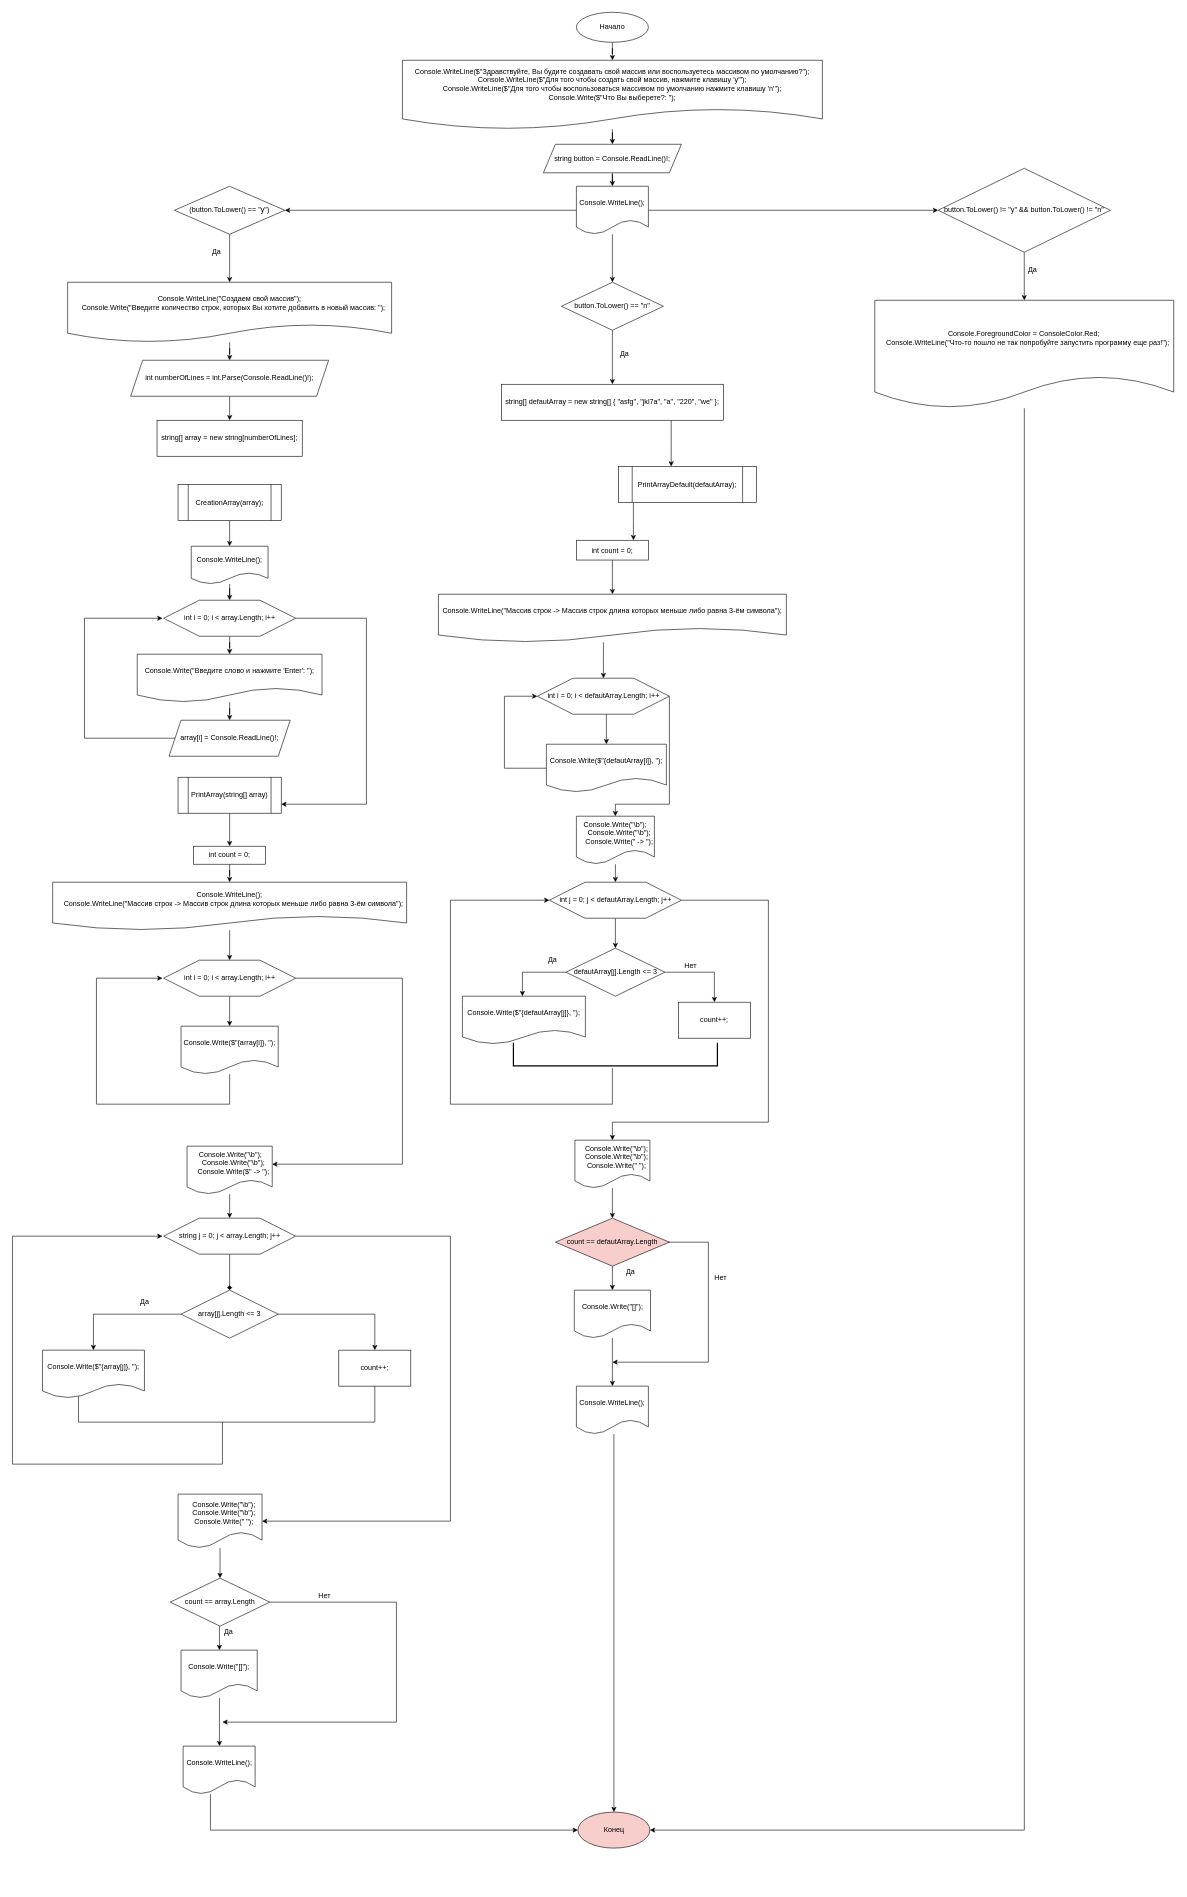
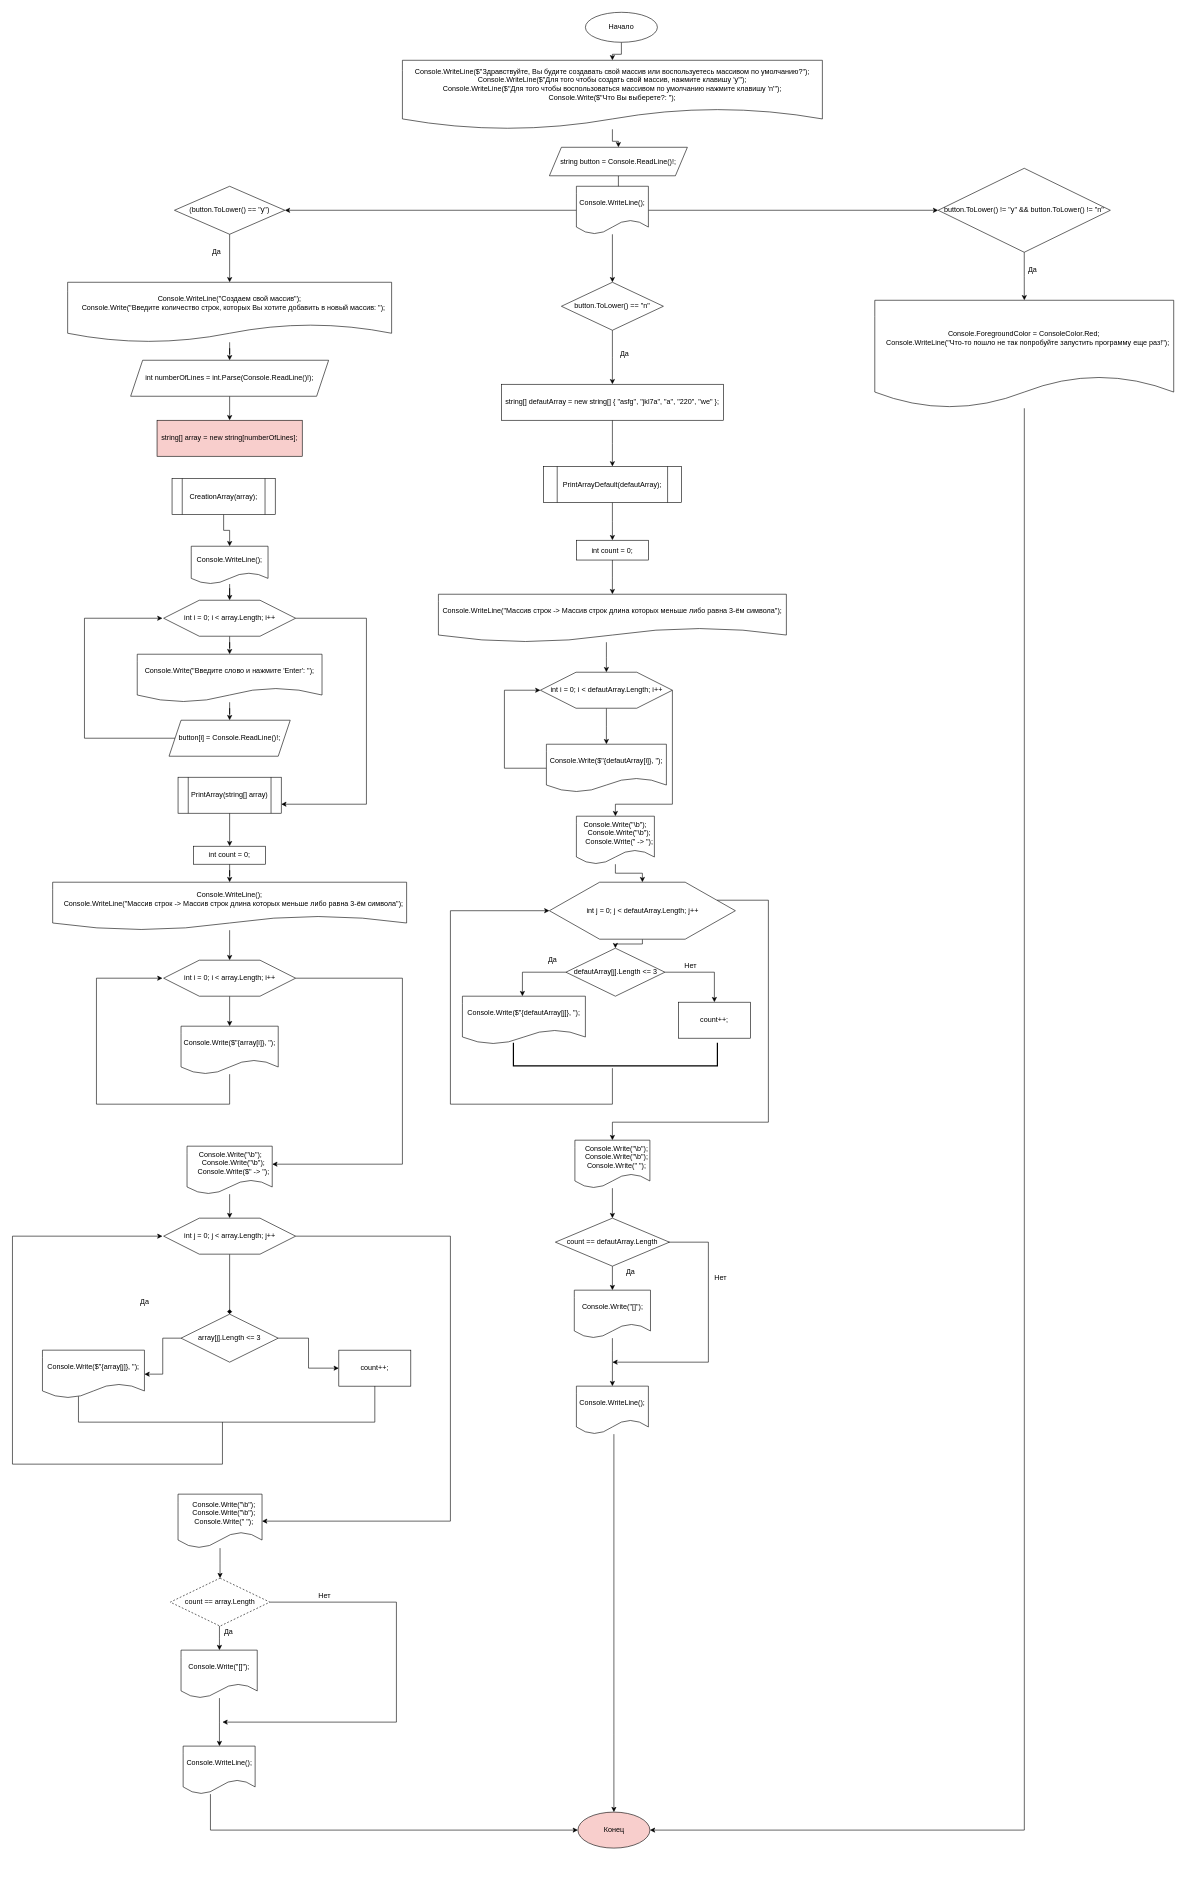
(612, 27) -> (621, 27)
(612, 159) -> (618, 162)
(230, 438) -> (230, 438)
(687, 485) -> (612, 485)
(230, 503) -> (224, 497)
(603, 696) -> (606, 690)
(230, 738) -> (230, 738)
(615, 900) -> (642, 911)
(230, 1236) -> (230, 1236)
(612, 1242) -> (612, 1242)
(230, 1314) -> (230, 1338)
(220, 1602) -> (220, 1602)
